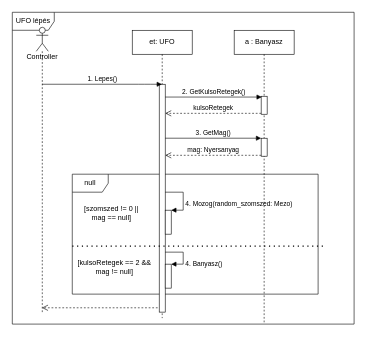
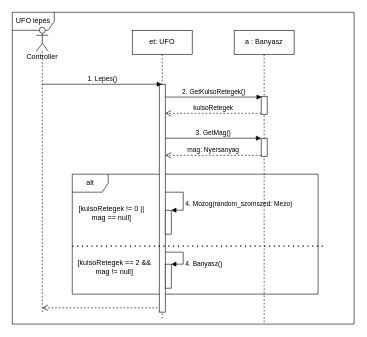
(90, 183) -> (90, 183)
(112, 213) -> (112, 213)
